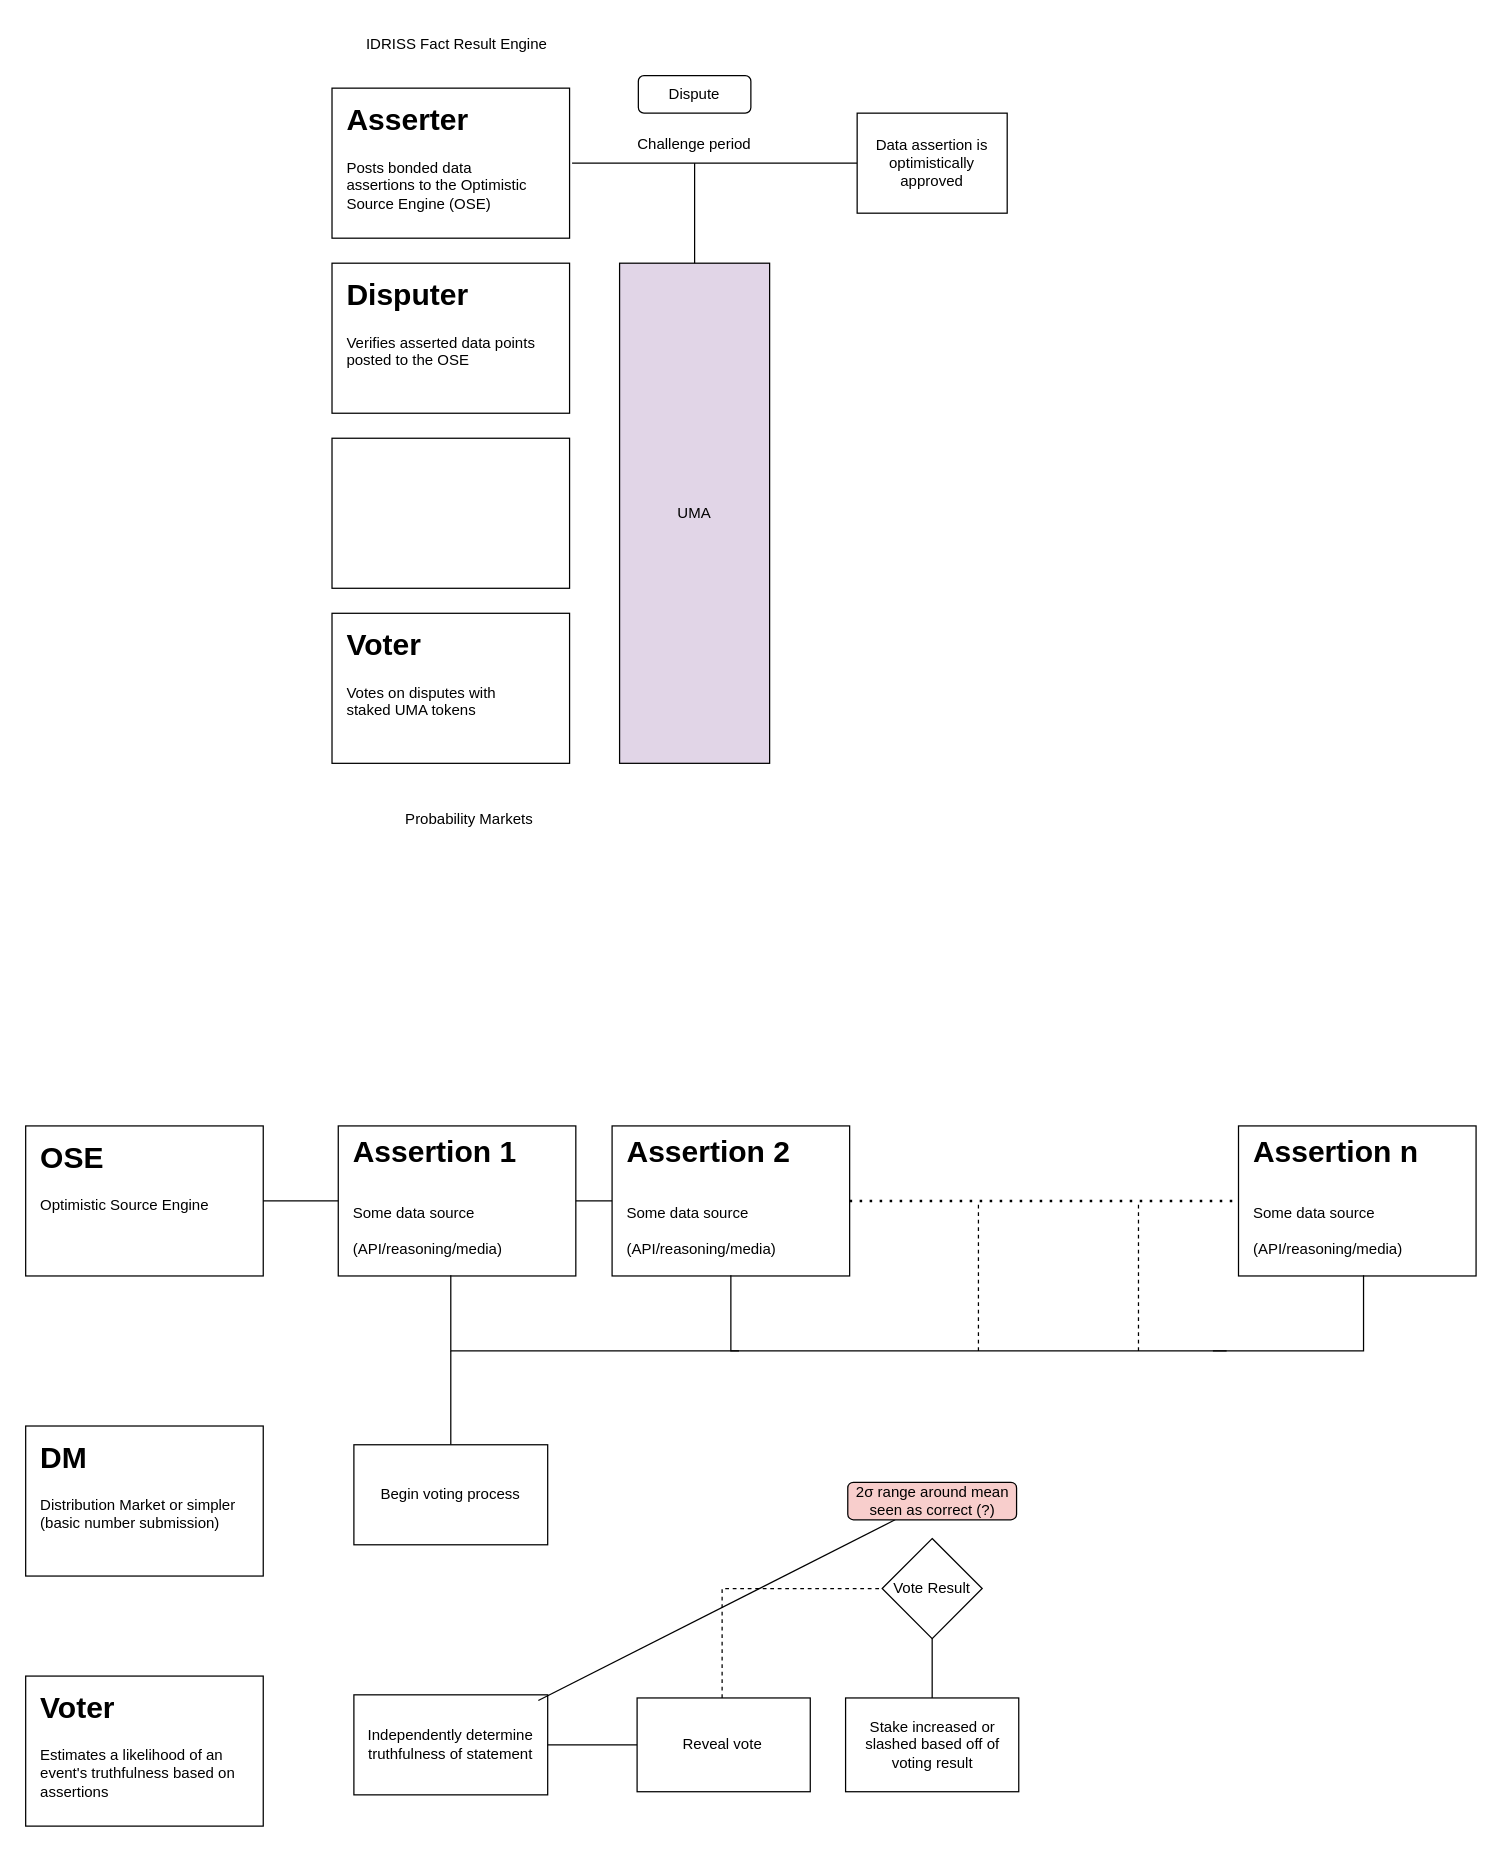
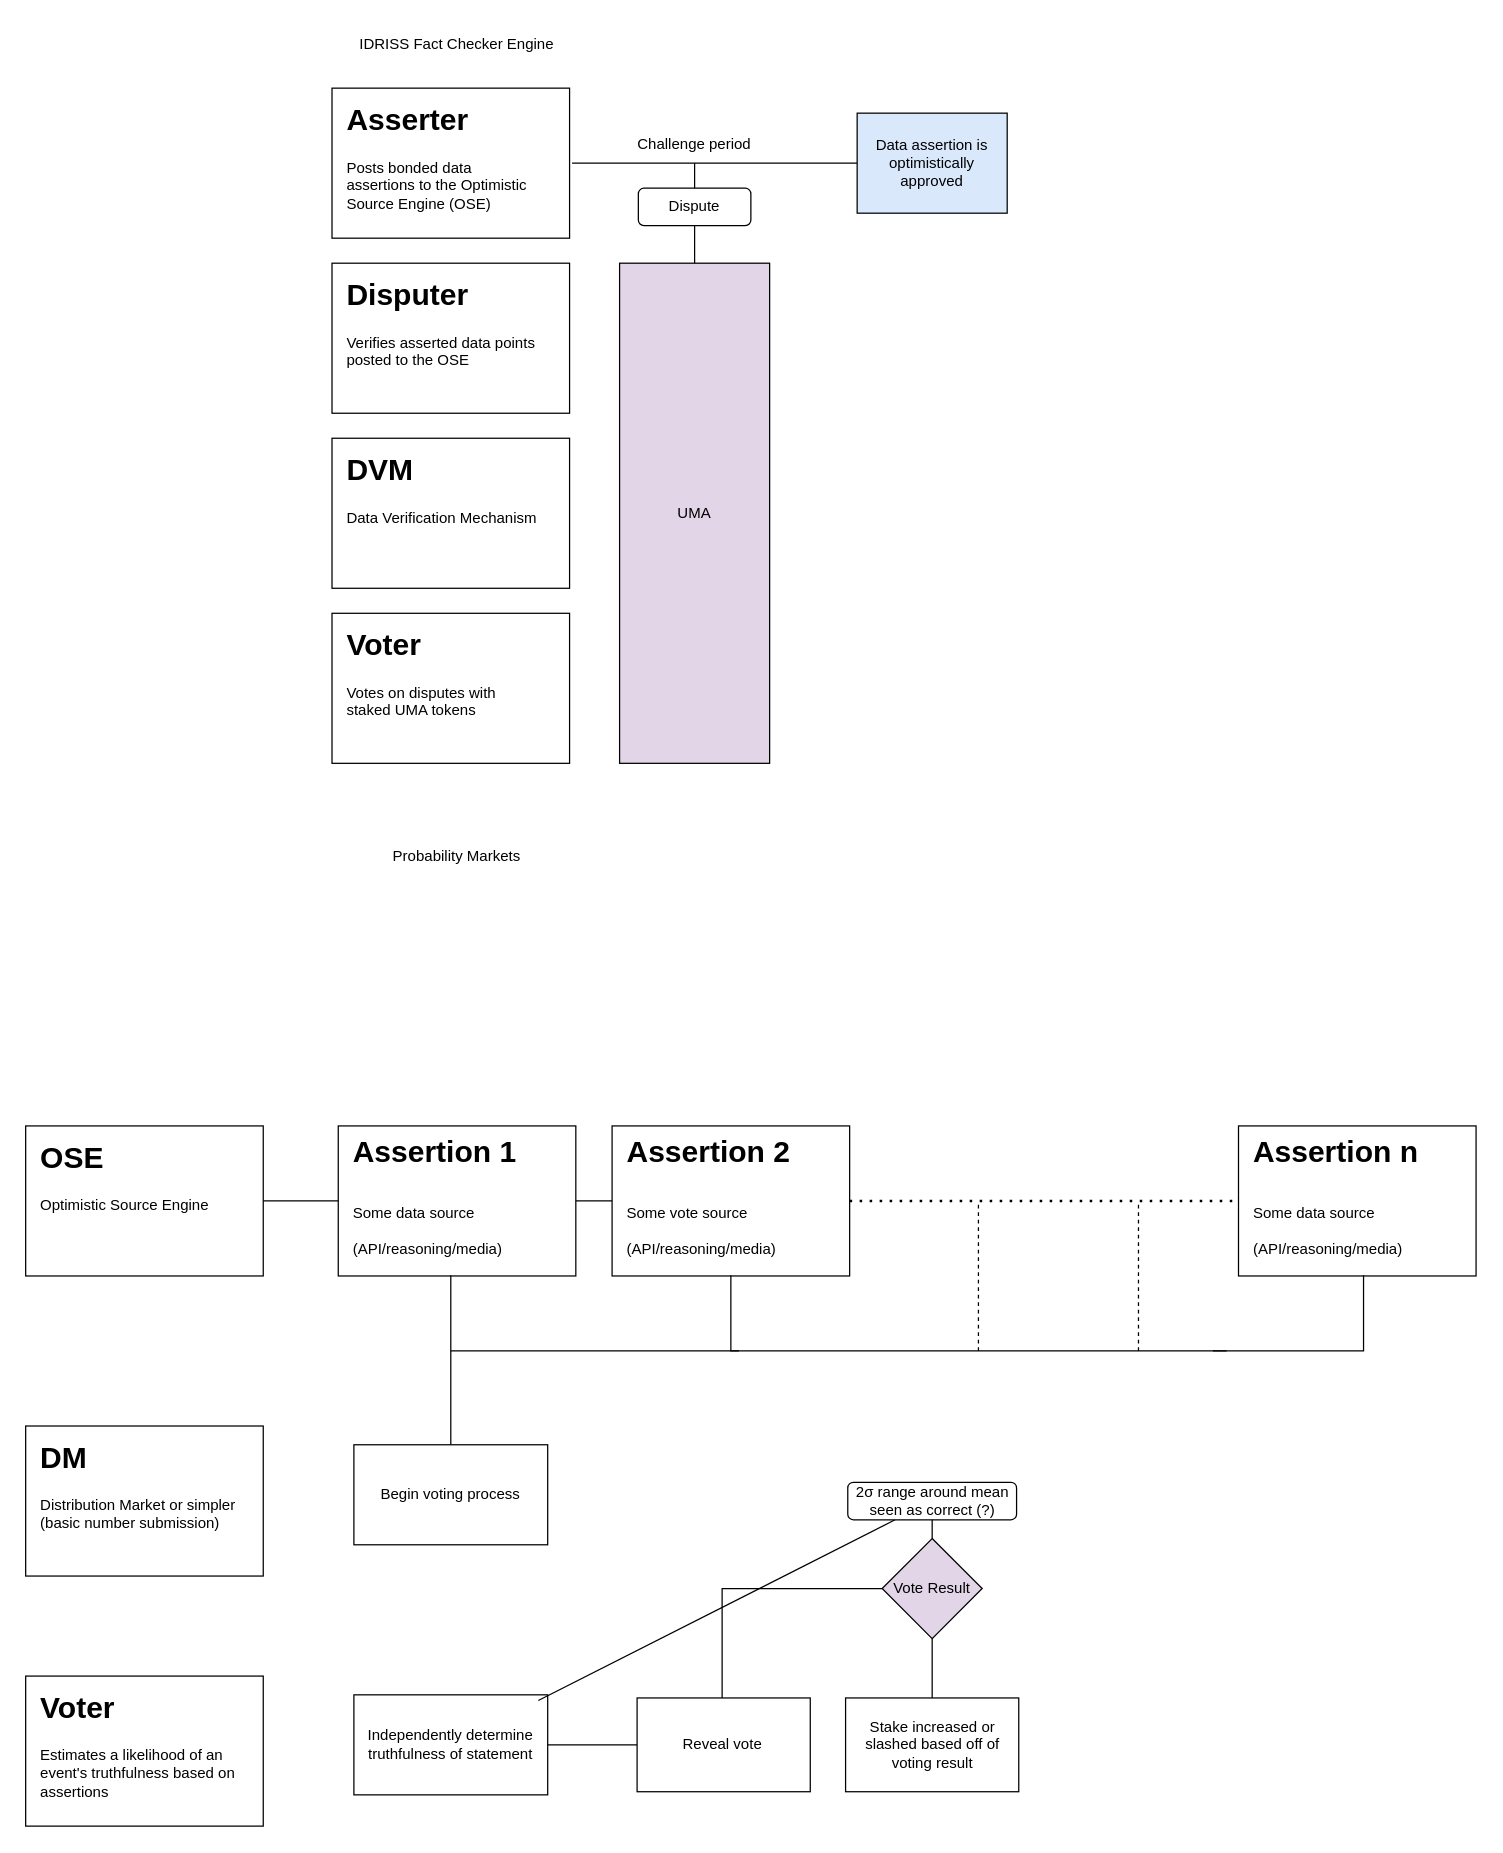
(457, 44) -> (457, 44)
(694, 94) -> (694, 207)
(932, 163) -> (932, 163)
none -> (444, 507)
(469, 819) -> (457, 857)
(732, 1152) -> (732, 1152)
(932, 1501) -> (932, 1501)
none -> (932, 1529)
(932, 1588) -> (932, 1588)
(722, 1626) -> (722, 1626)
